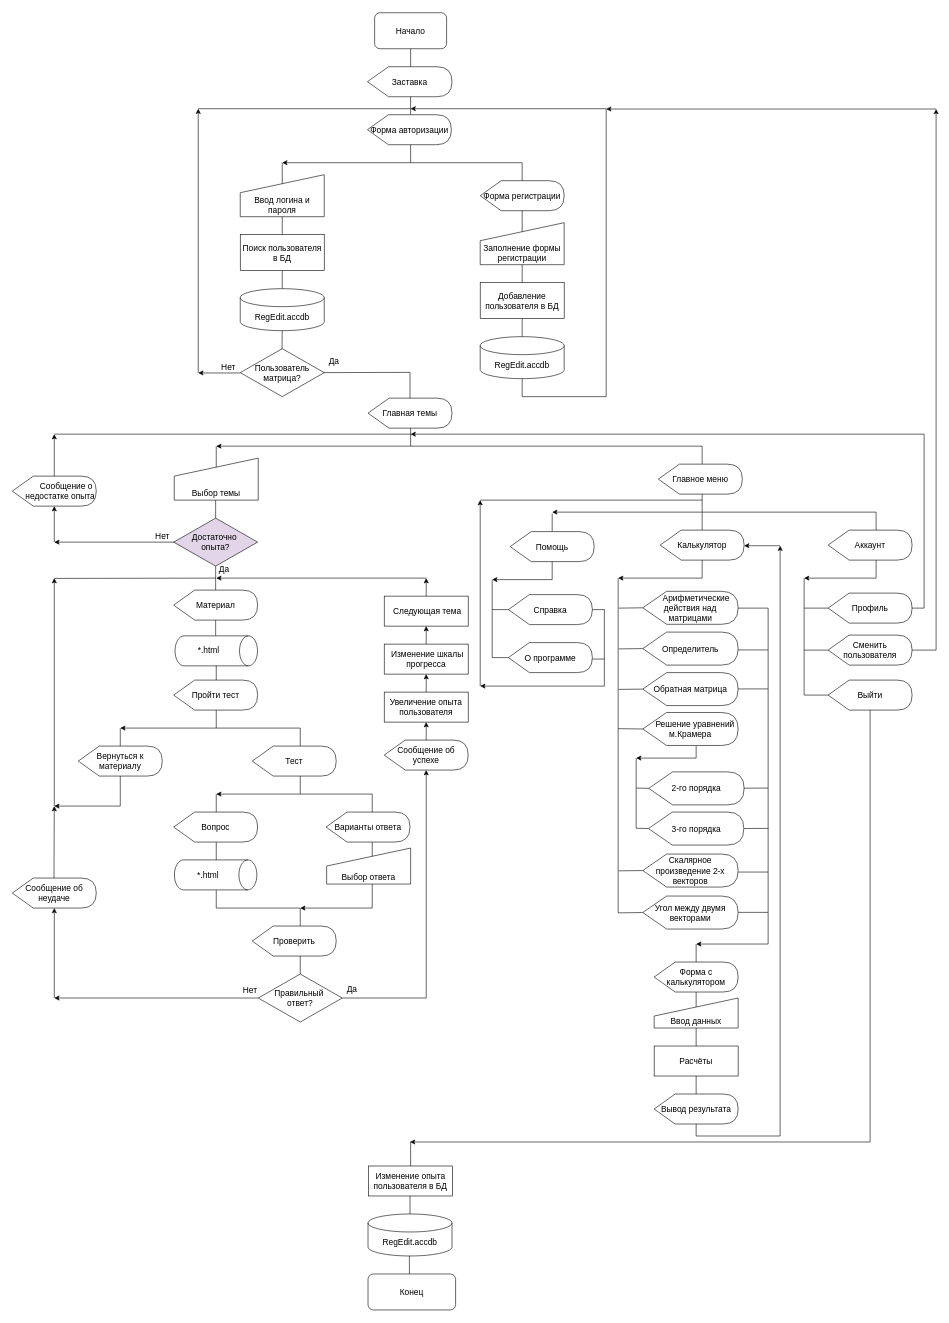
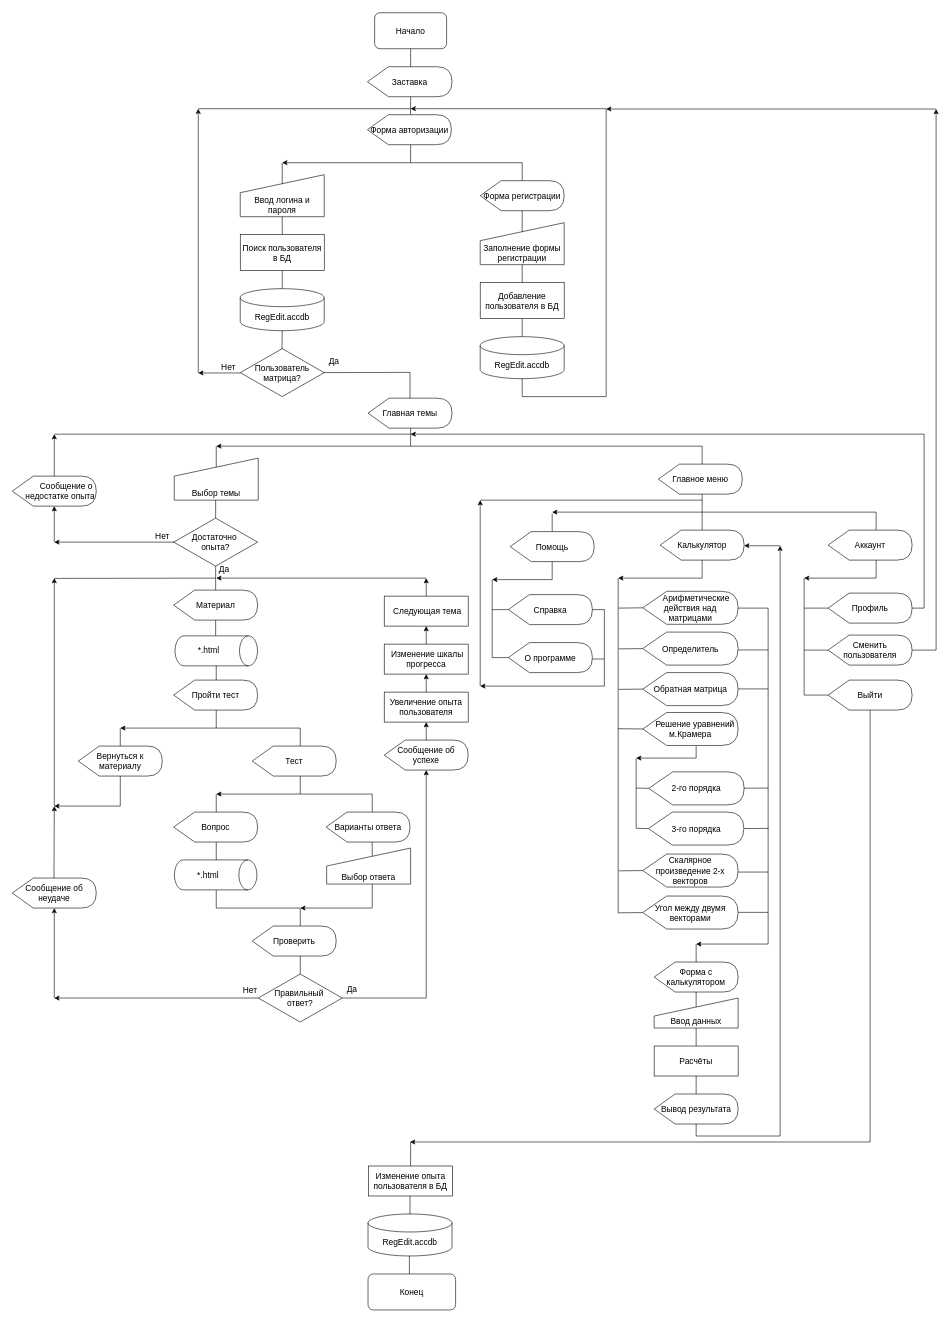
(216, 542) -> (216, 542)
